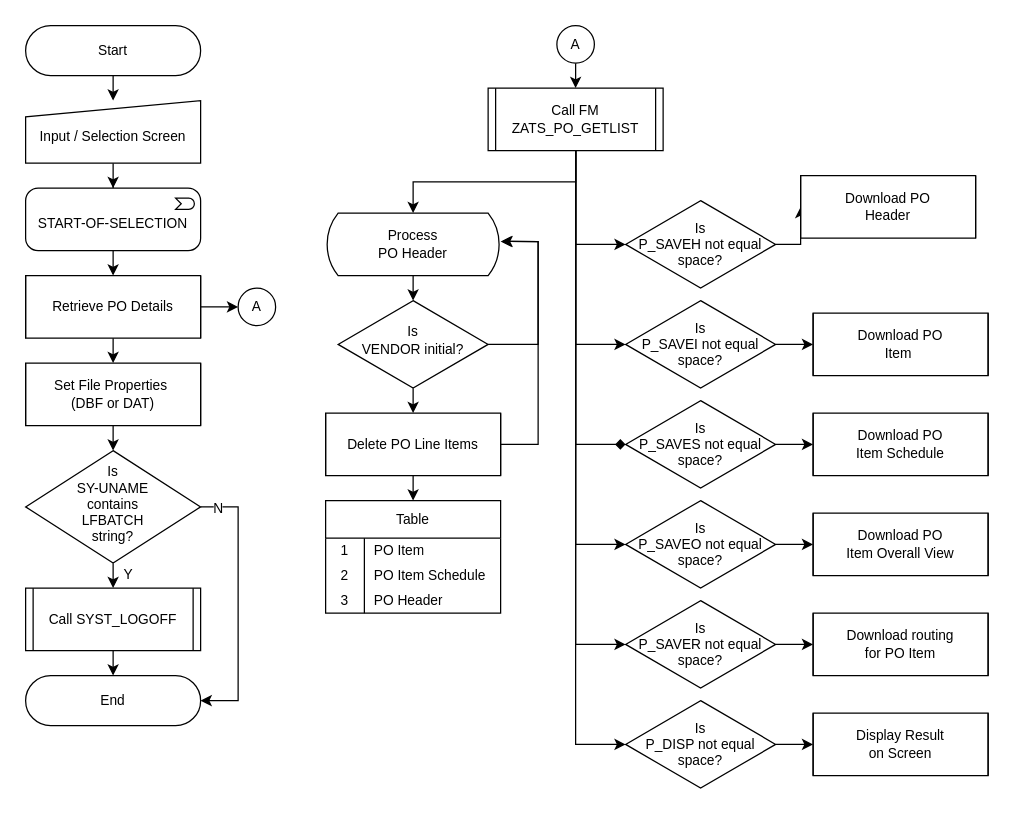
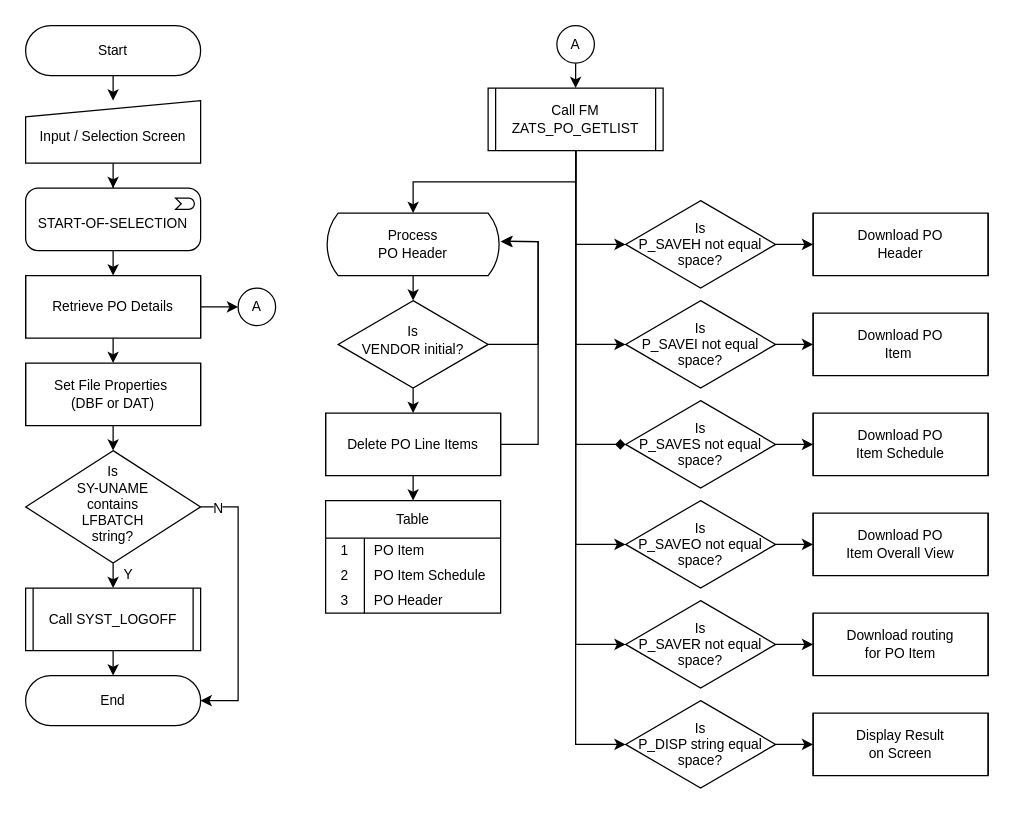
(888, 207) -> (901, 244)
(701, 744) -> (701, 744)
